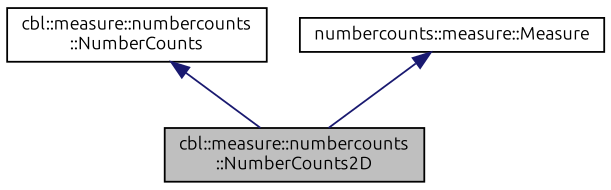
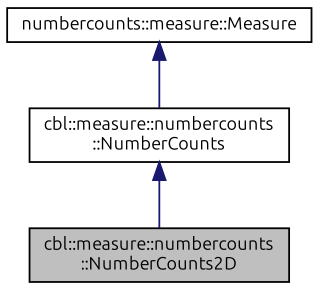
(372, 96) -> (159, 84)
